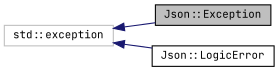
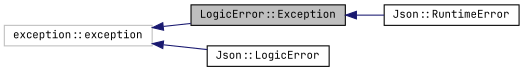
(213, 15) -> (268, 15)
none -> (452, 15)
(59, 36) -> (78, 36)
